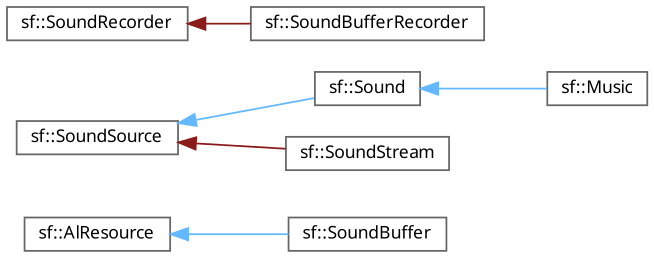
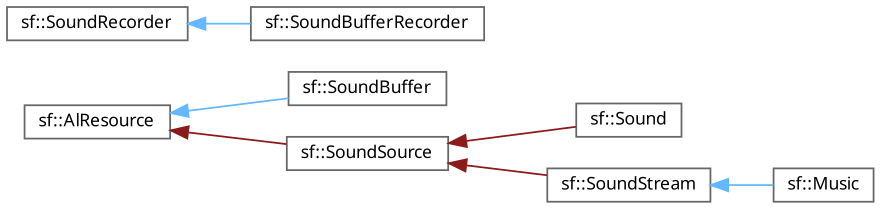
(228, 24) -> (228, 24)
(492, 89) -> (751, 185)
(255, 109) -> (521, 134)
none -> (237, 138)
